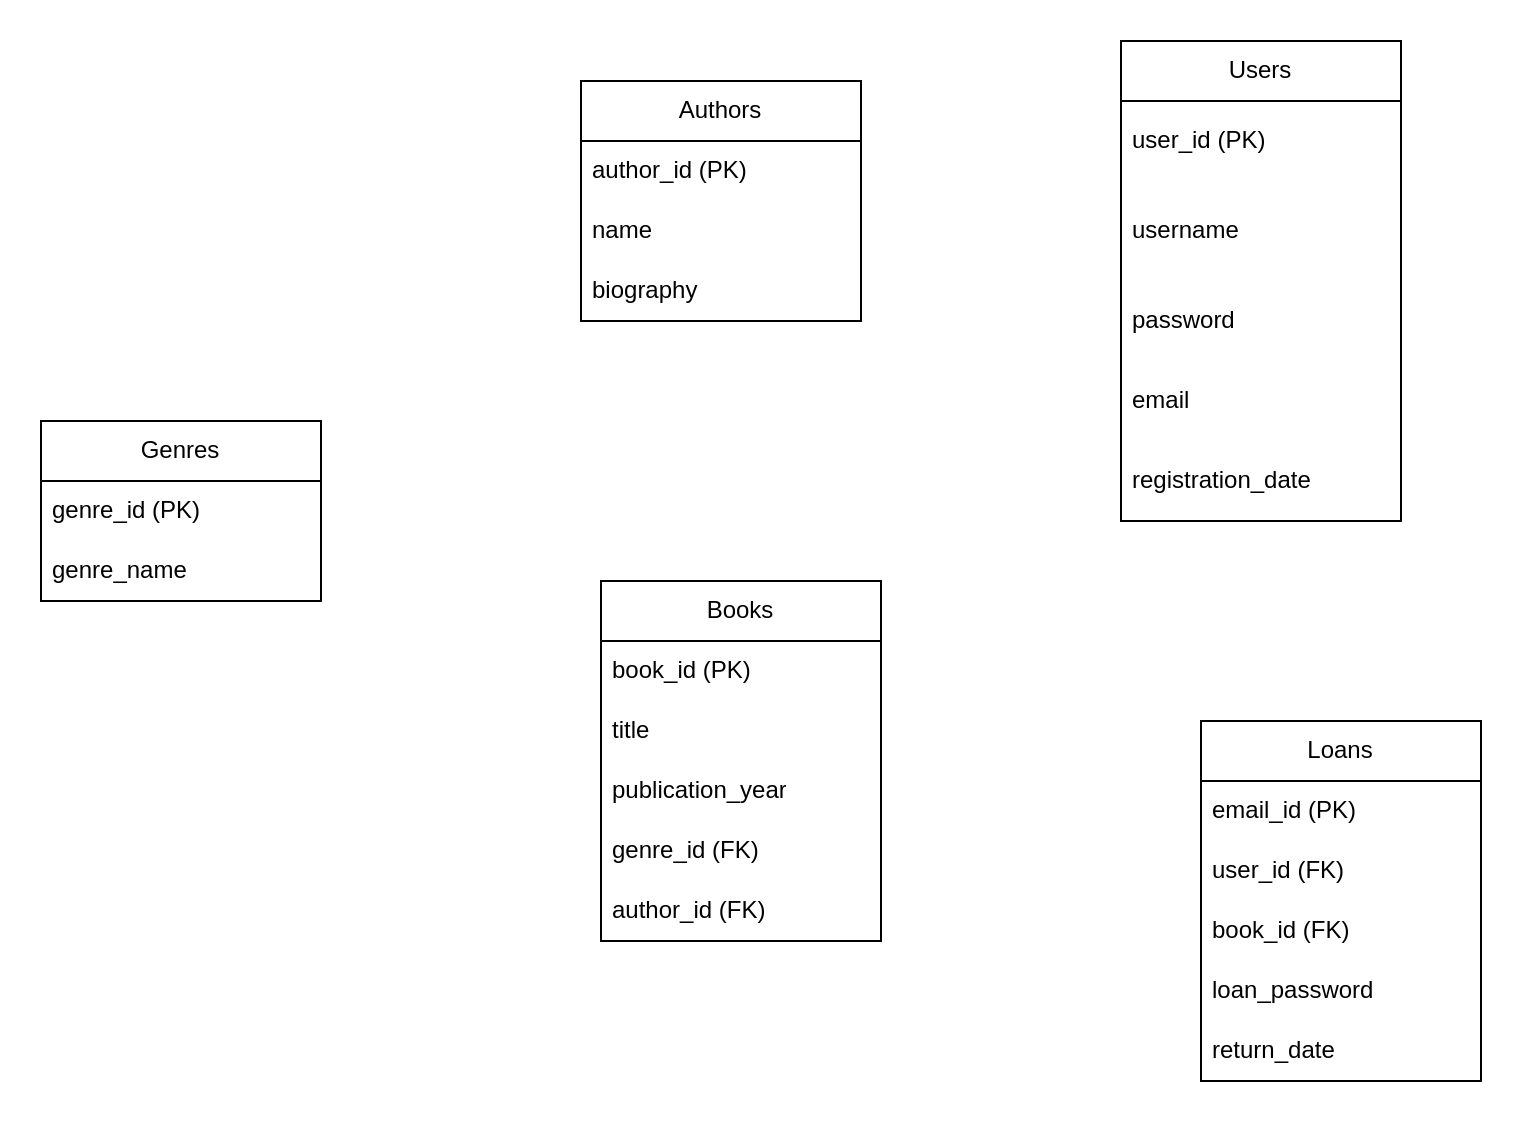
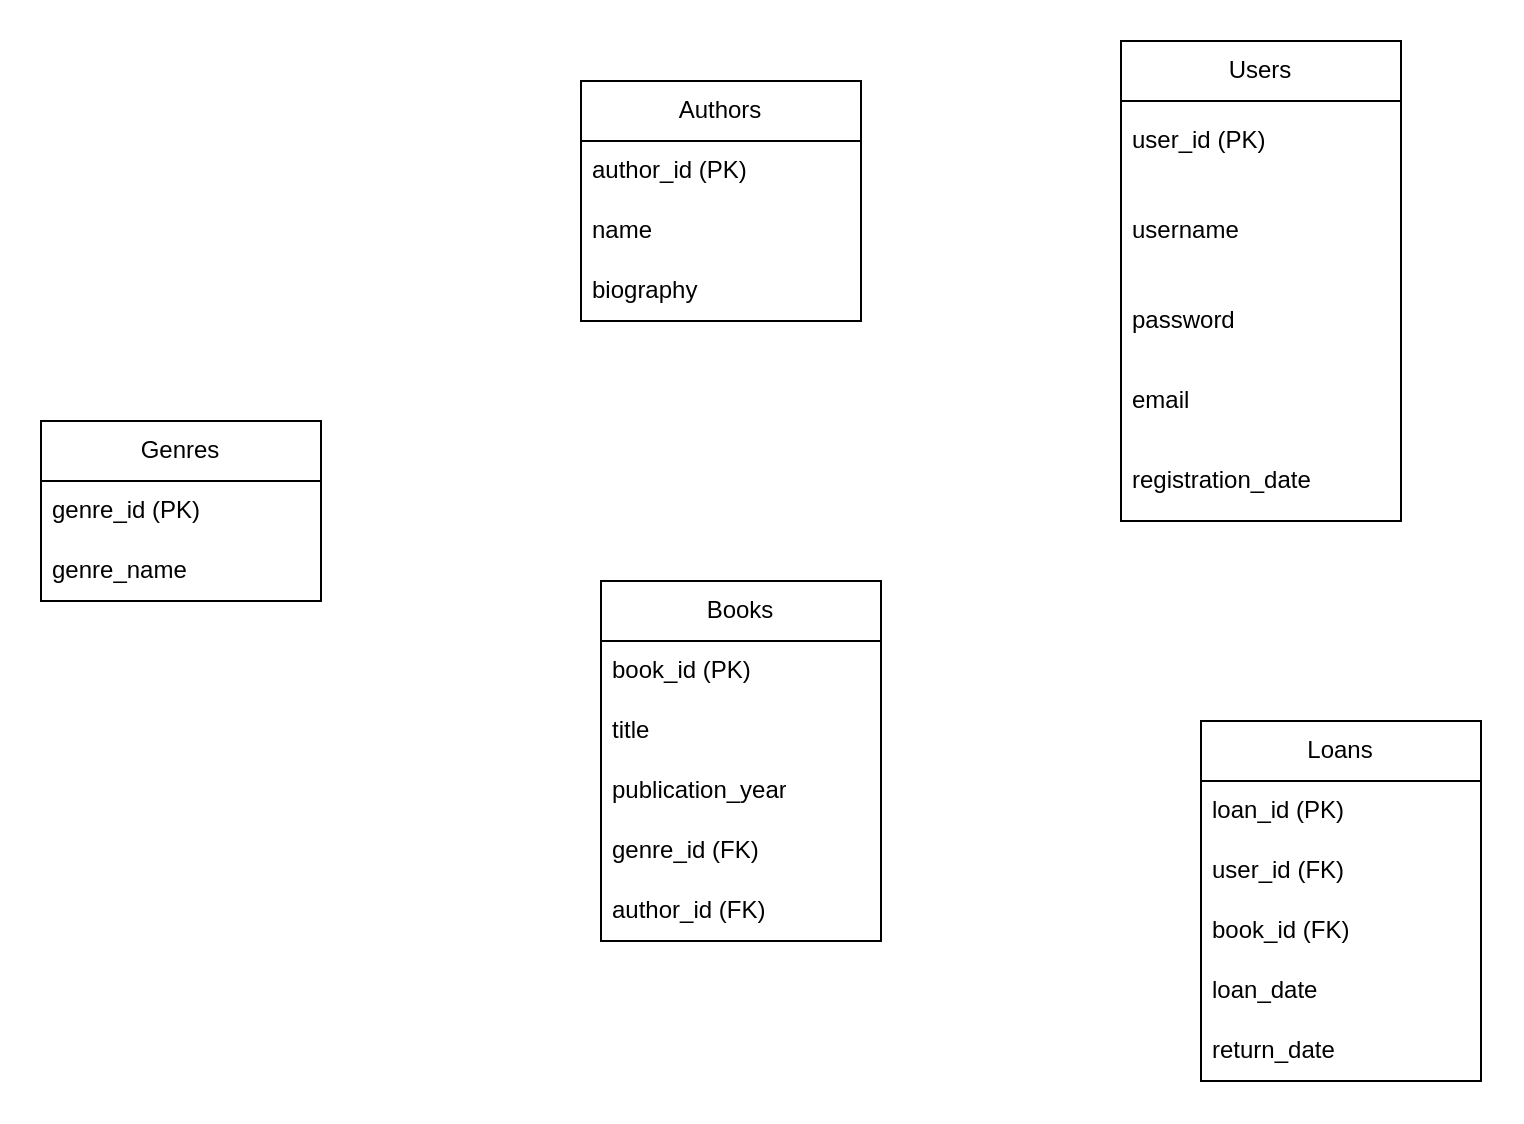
(1288, 811) -> (1284, 811)
(1297, 991) -> (1270, 991)
